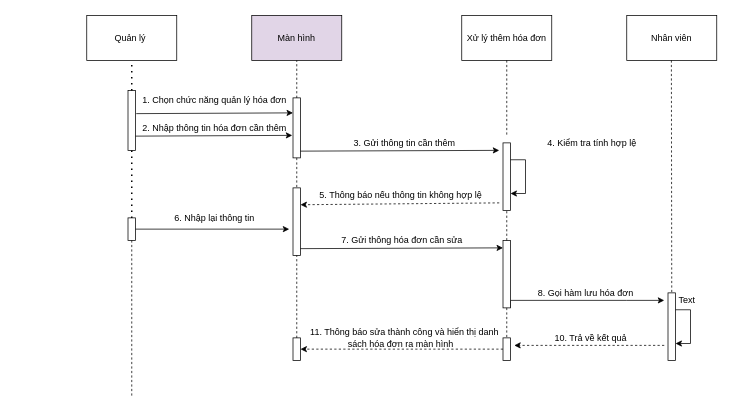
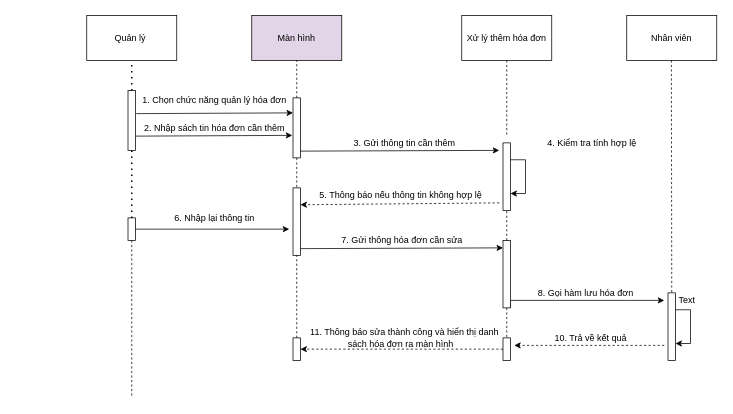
(155, 128) -> (155, 128)
